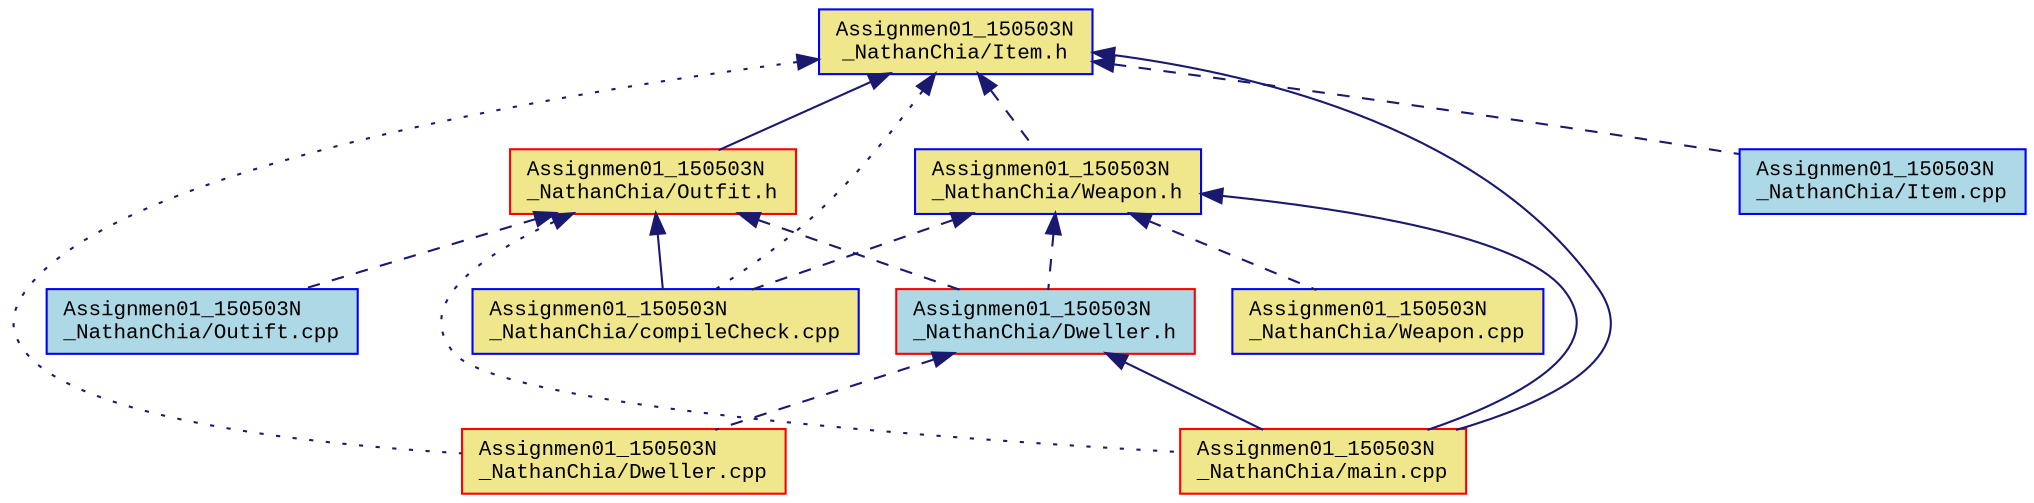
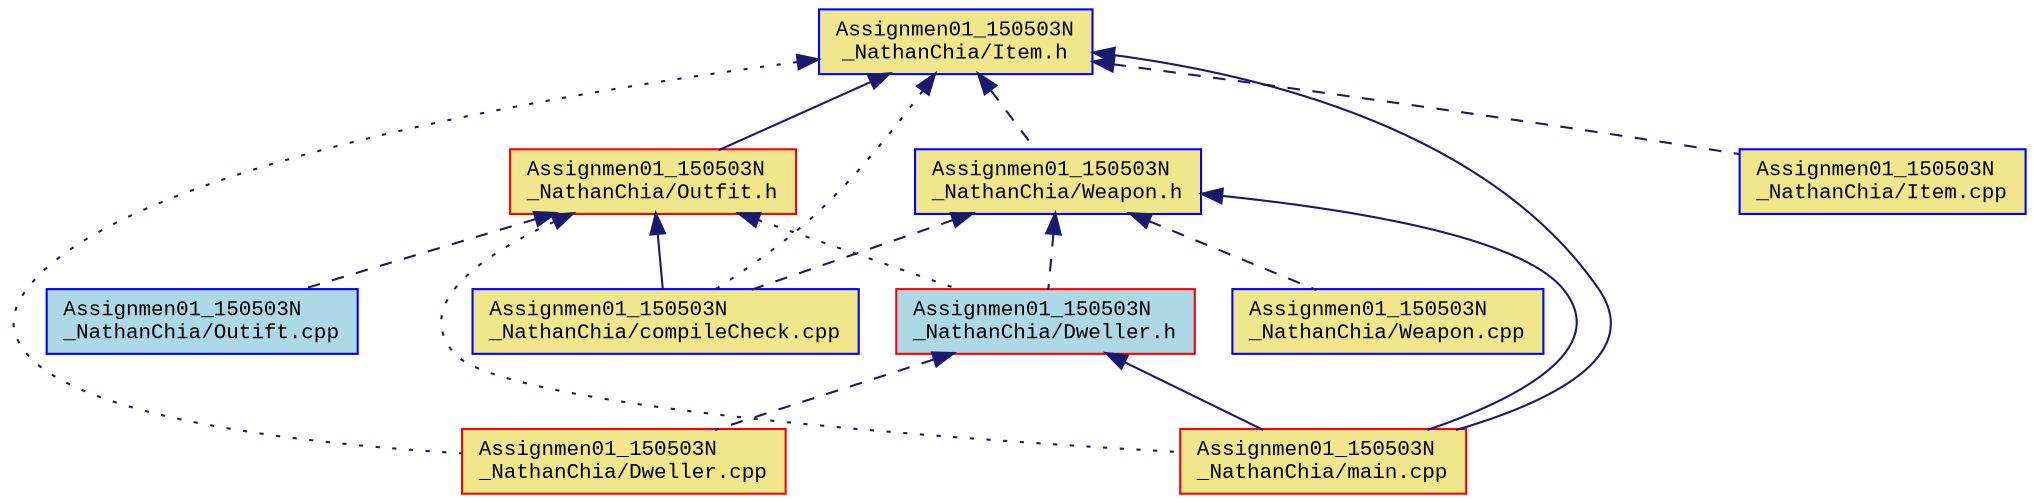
(1883, 182) -> (1883, 182)
(880, 262) -> (880, 262)
